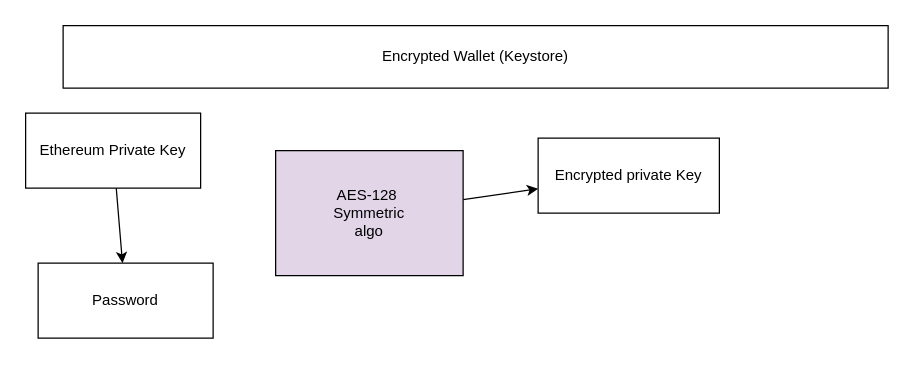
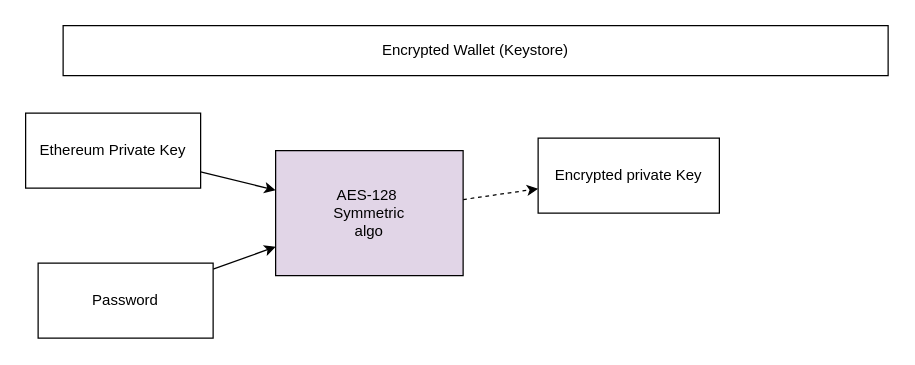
(476, 57) -> (476, 51)
(497, 195) -> (497, 195)
(119, 221) -> (234, 180)
none -> (241, 259)
